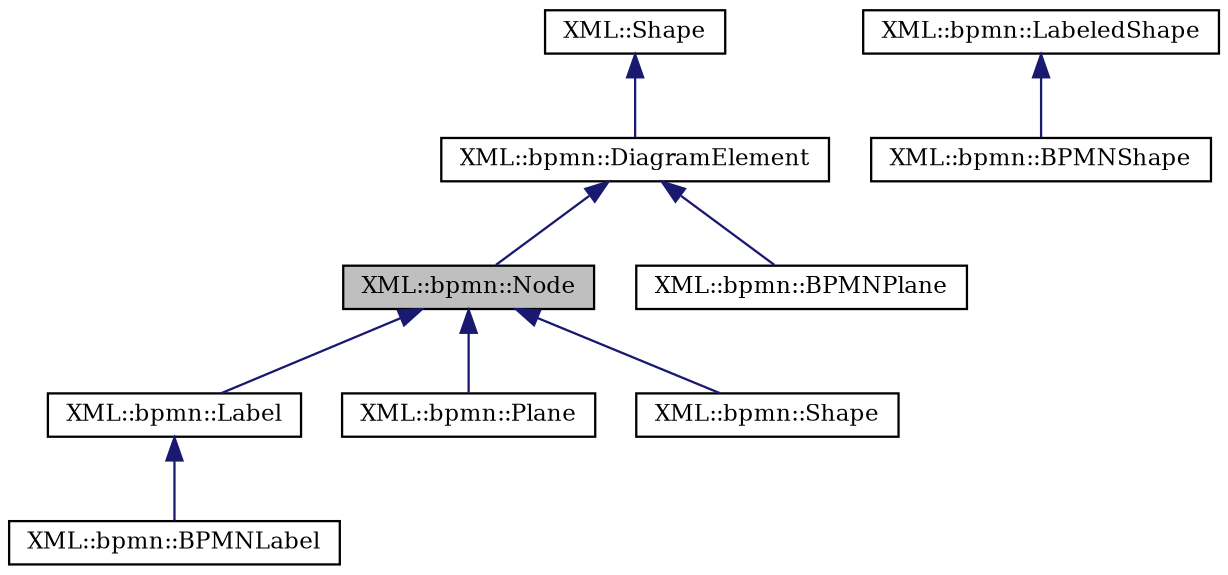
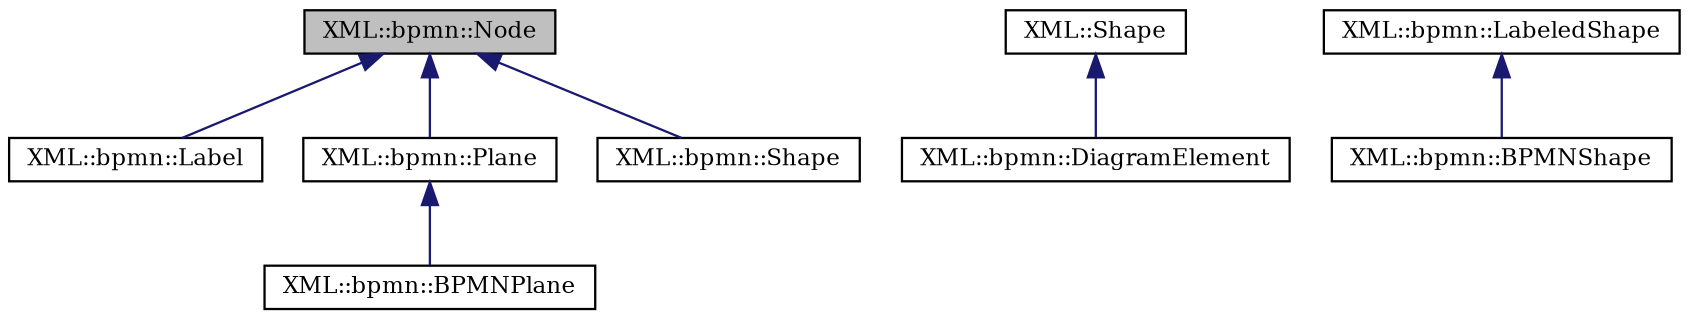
(543, 230) -> none
(728, 230) -> (430, 235)
(174, 543) -> none
